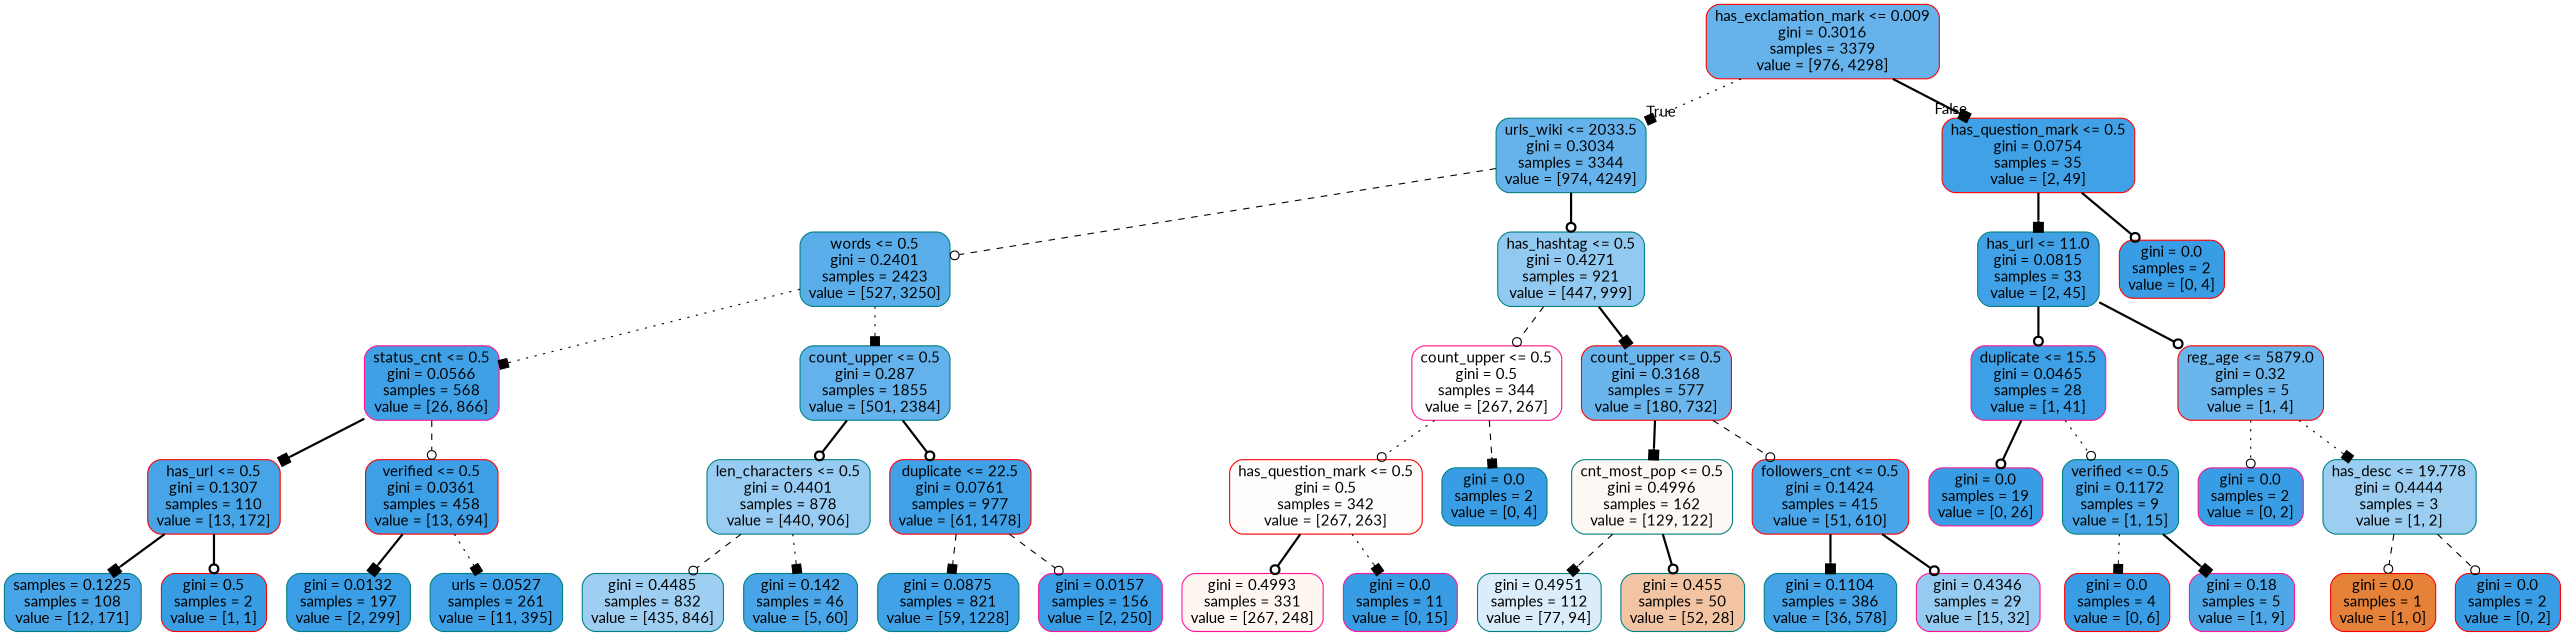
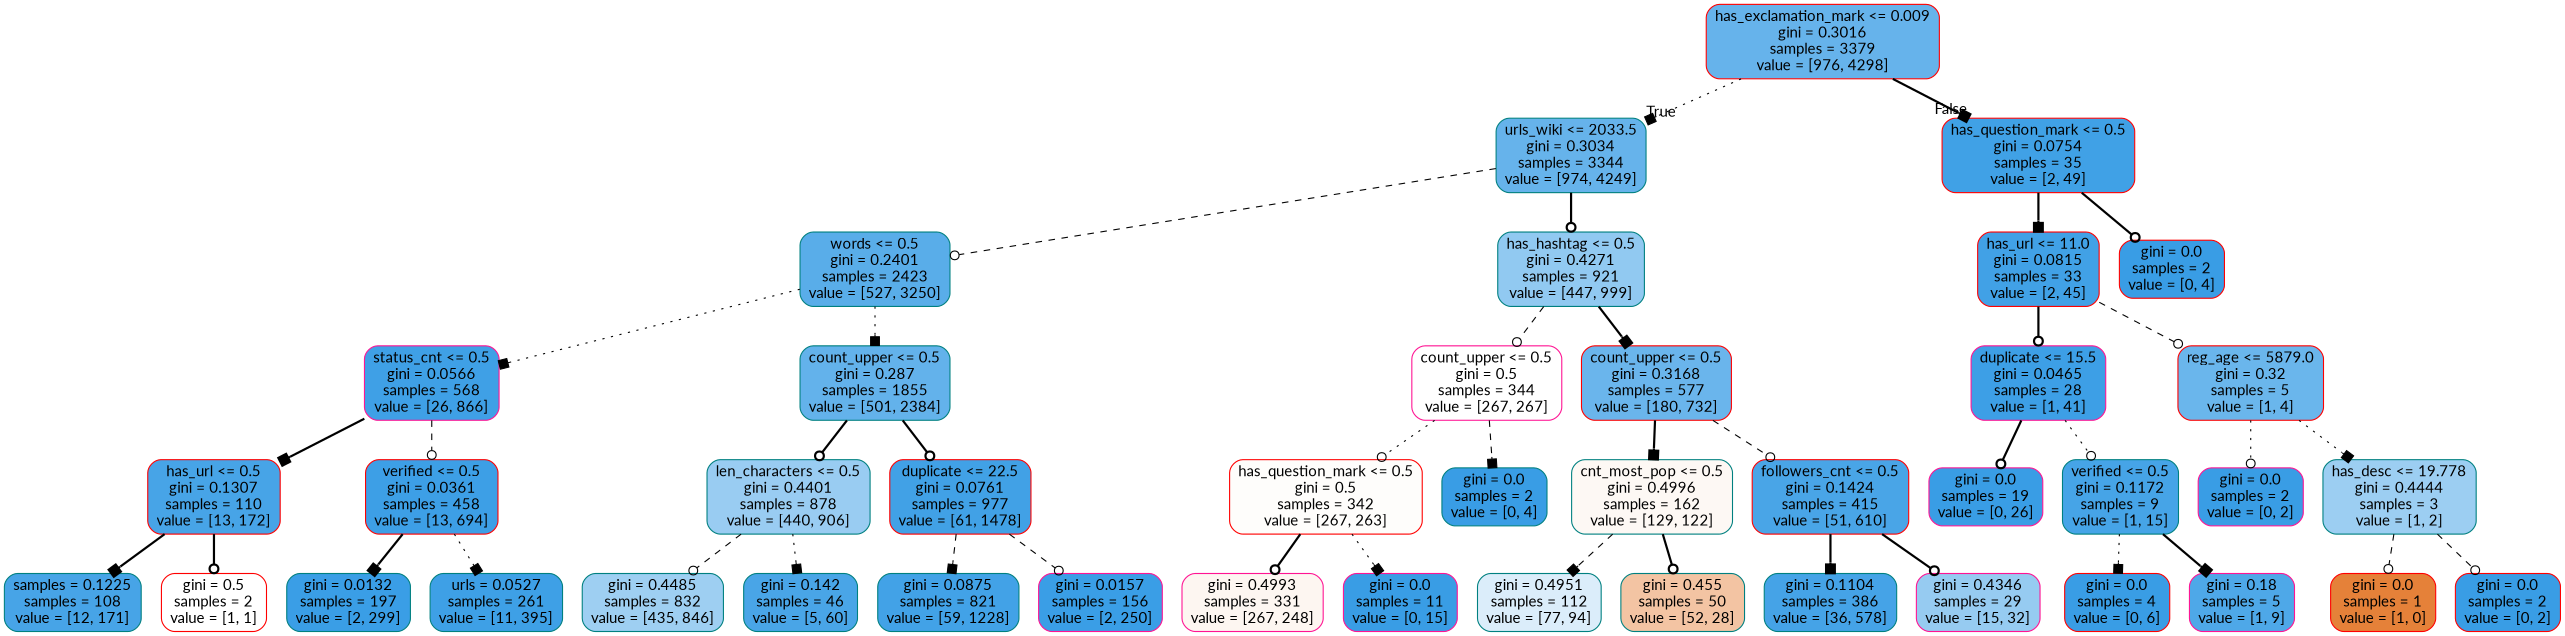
(2038, 269) -> (2038, 269)
(2137, 322) -> (2137, 322)
(214, 602) -> (214, 602)
